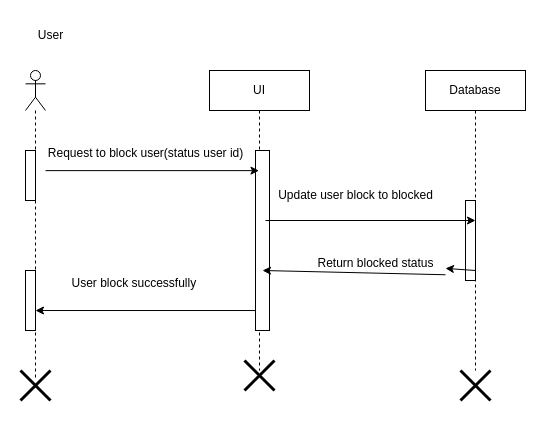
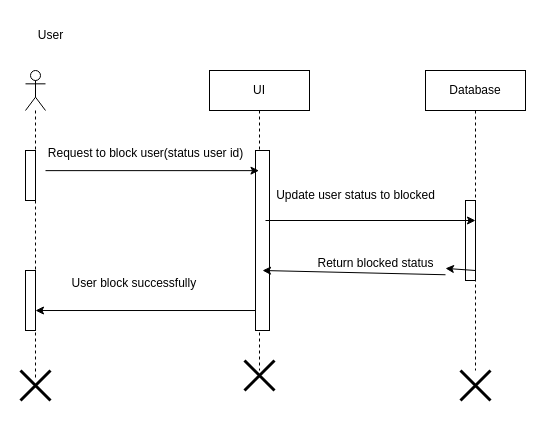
(356, 196) -> (356, 196)
